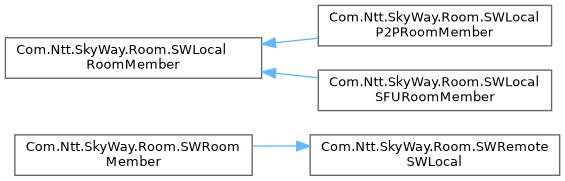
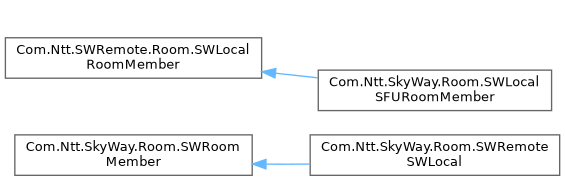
(435, 26) -> none
(134, 58) -> (134, 58)
(275, 146) -> (288, 164)
